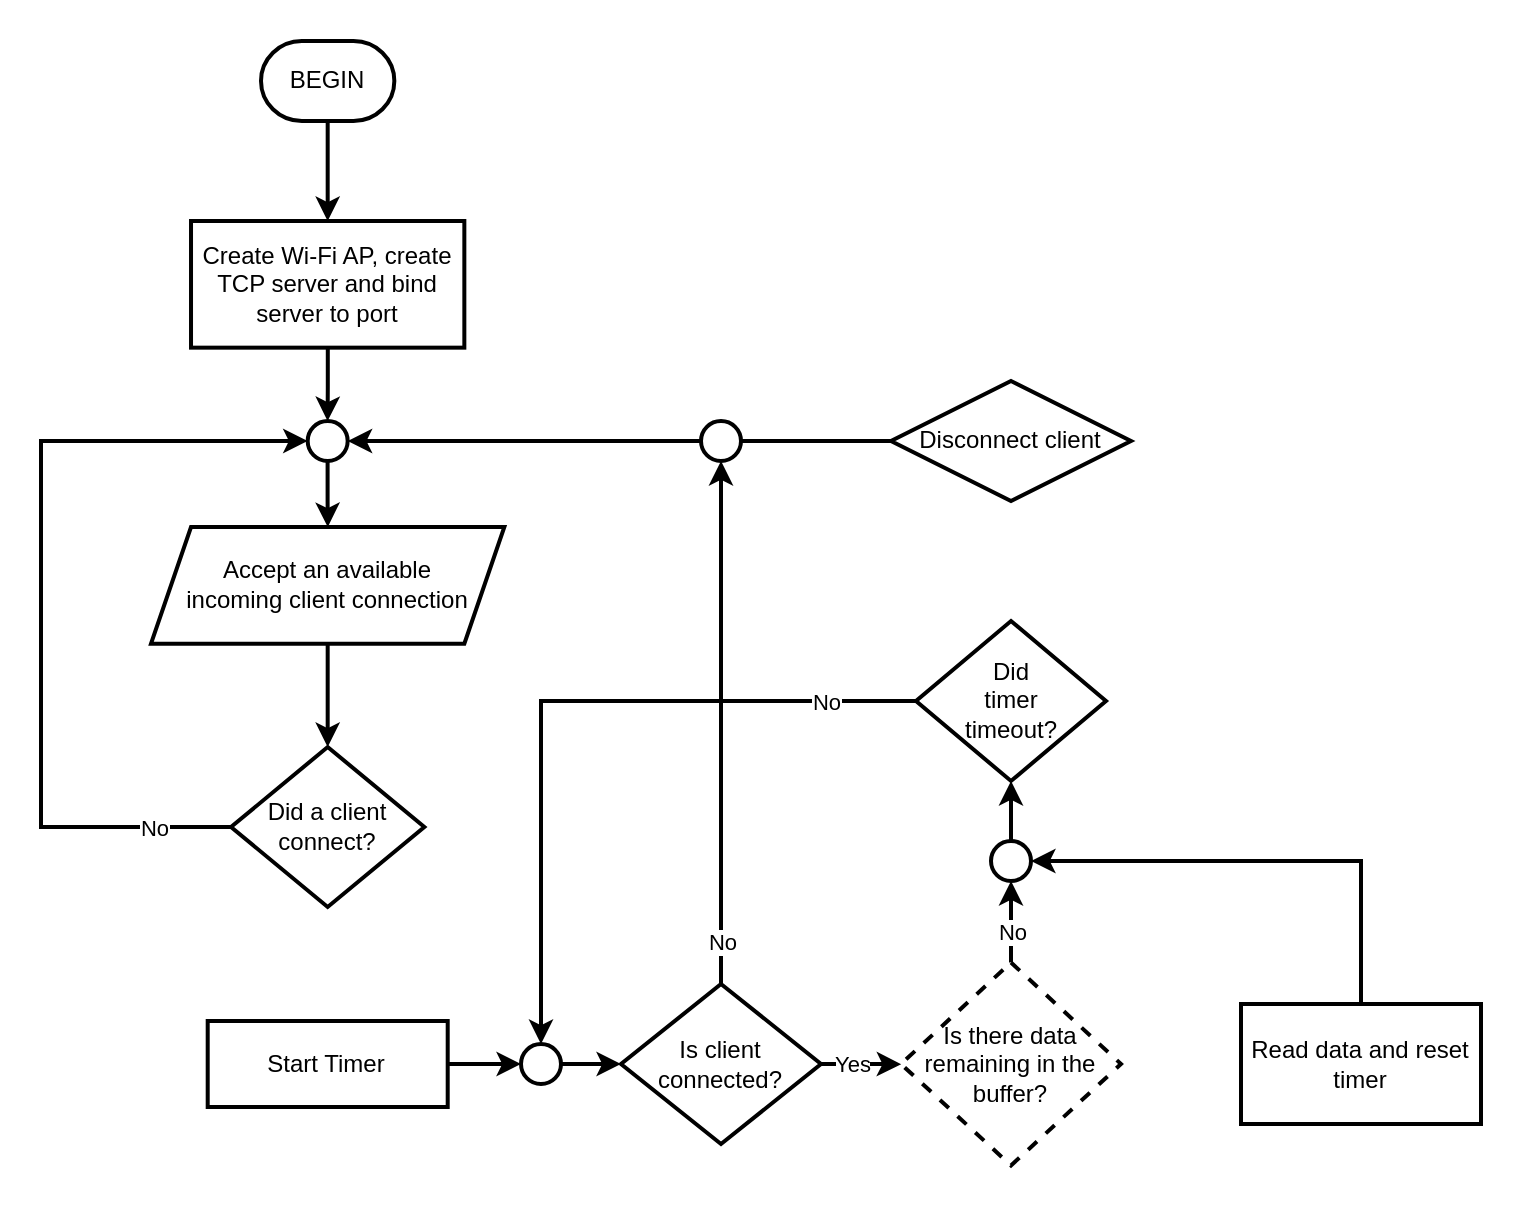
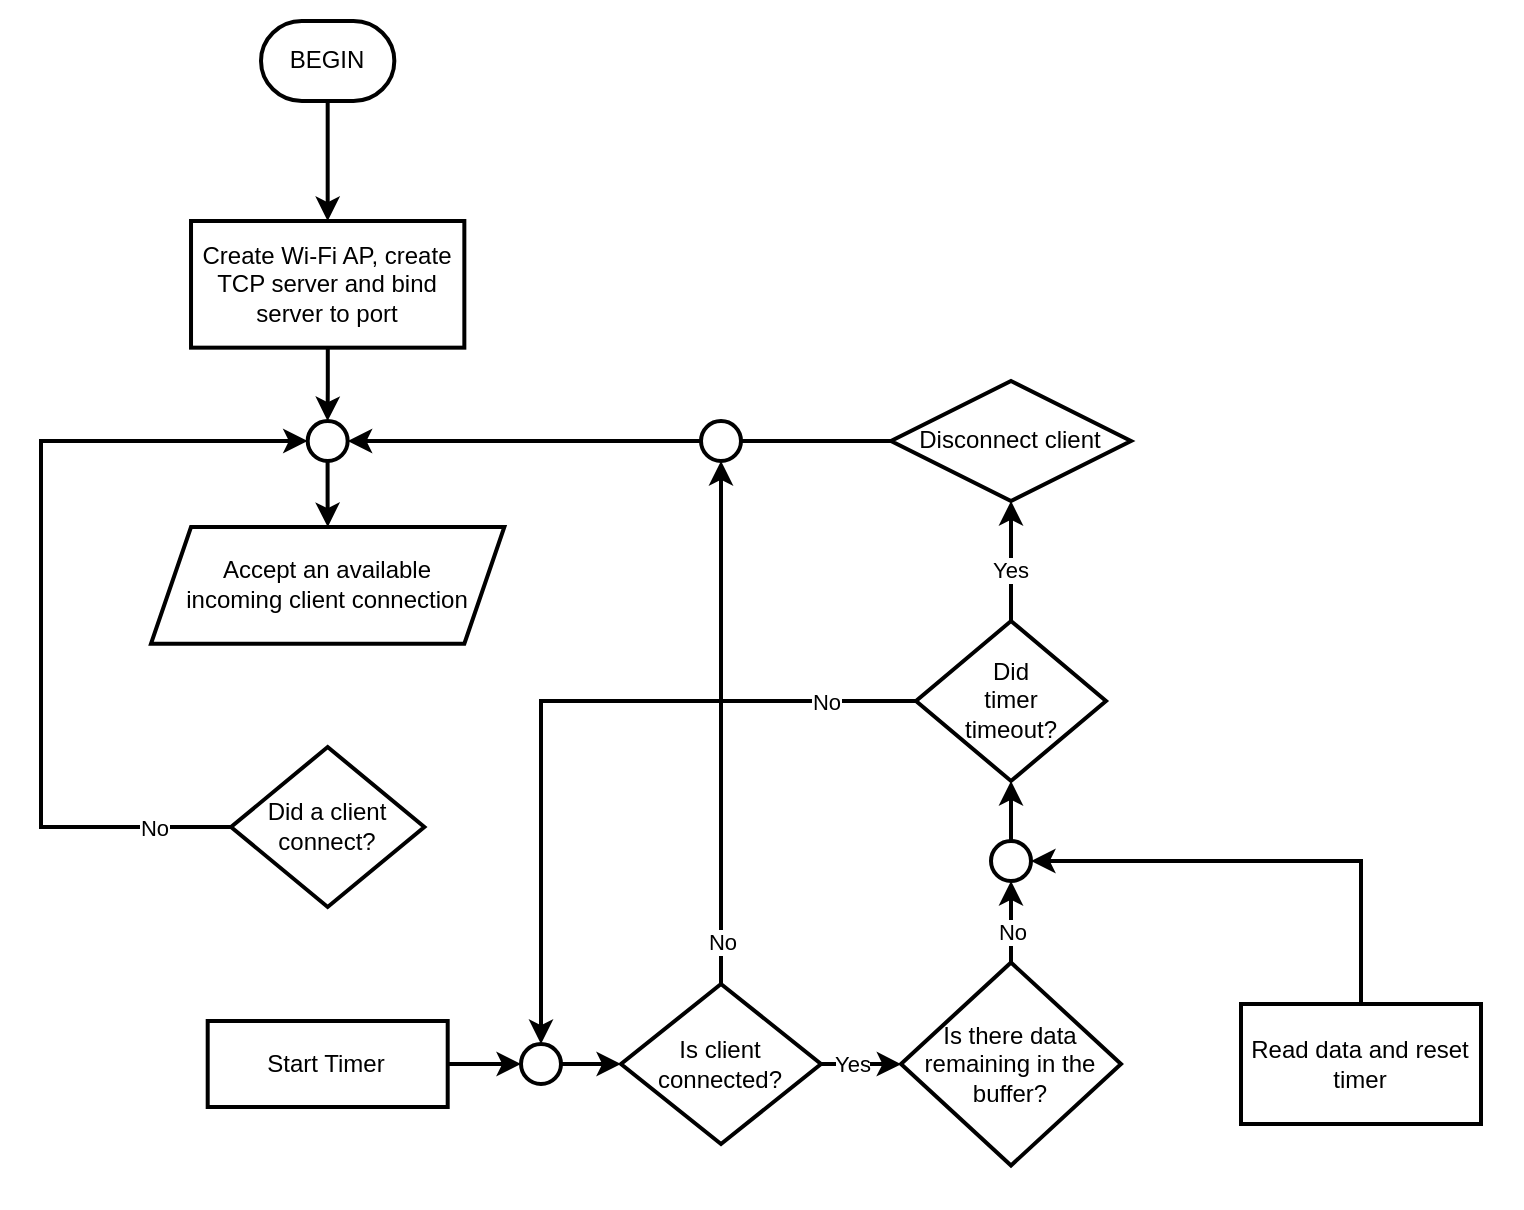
(328, 81) -> (328, 61)
none -> (1011, 570)
(328, 687) -> none
(1011, 1064) -> (1011, 1064)
